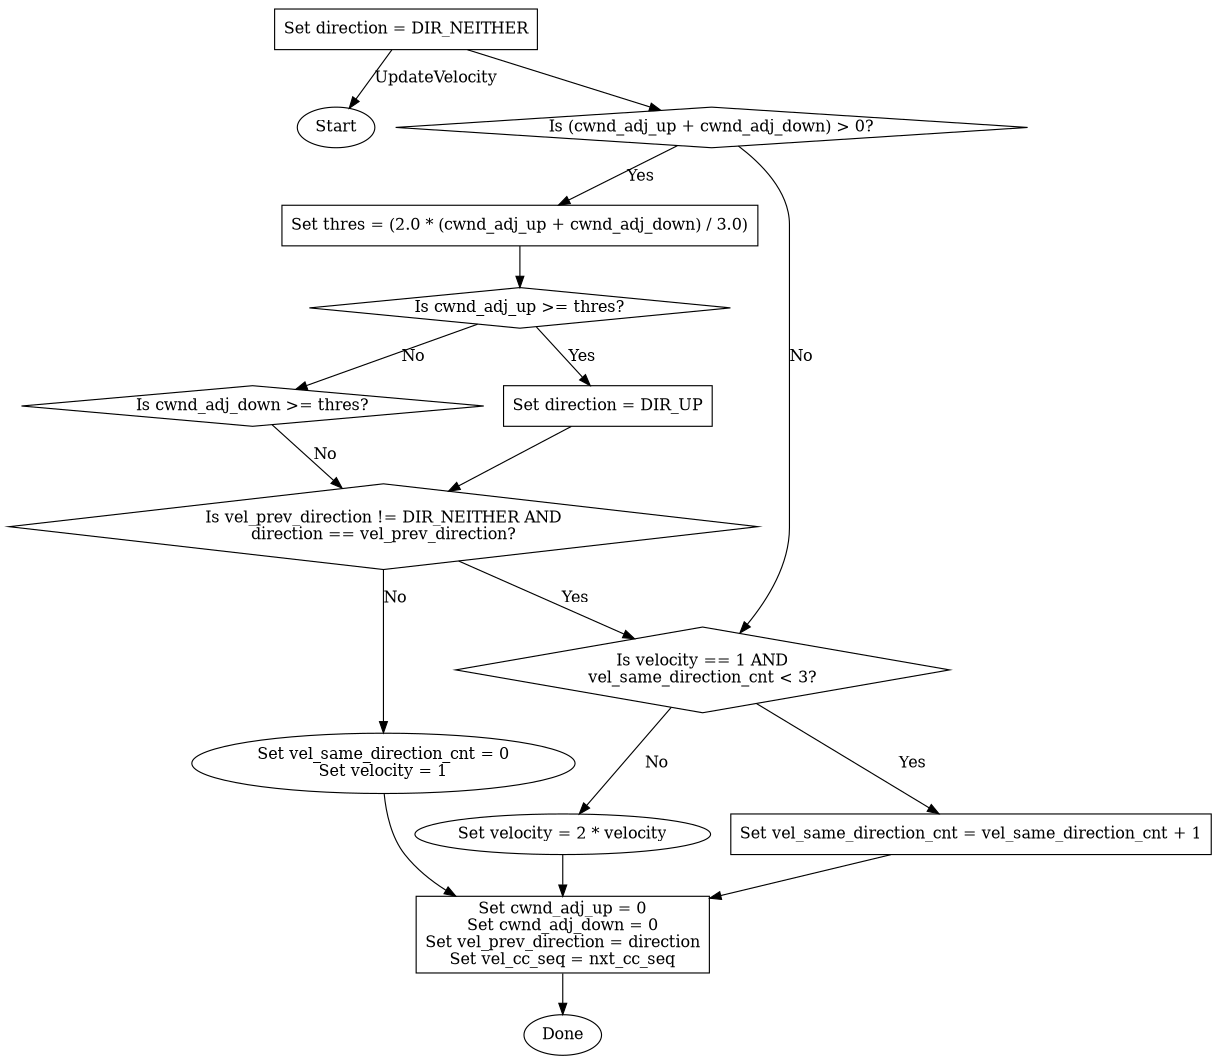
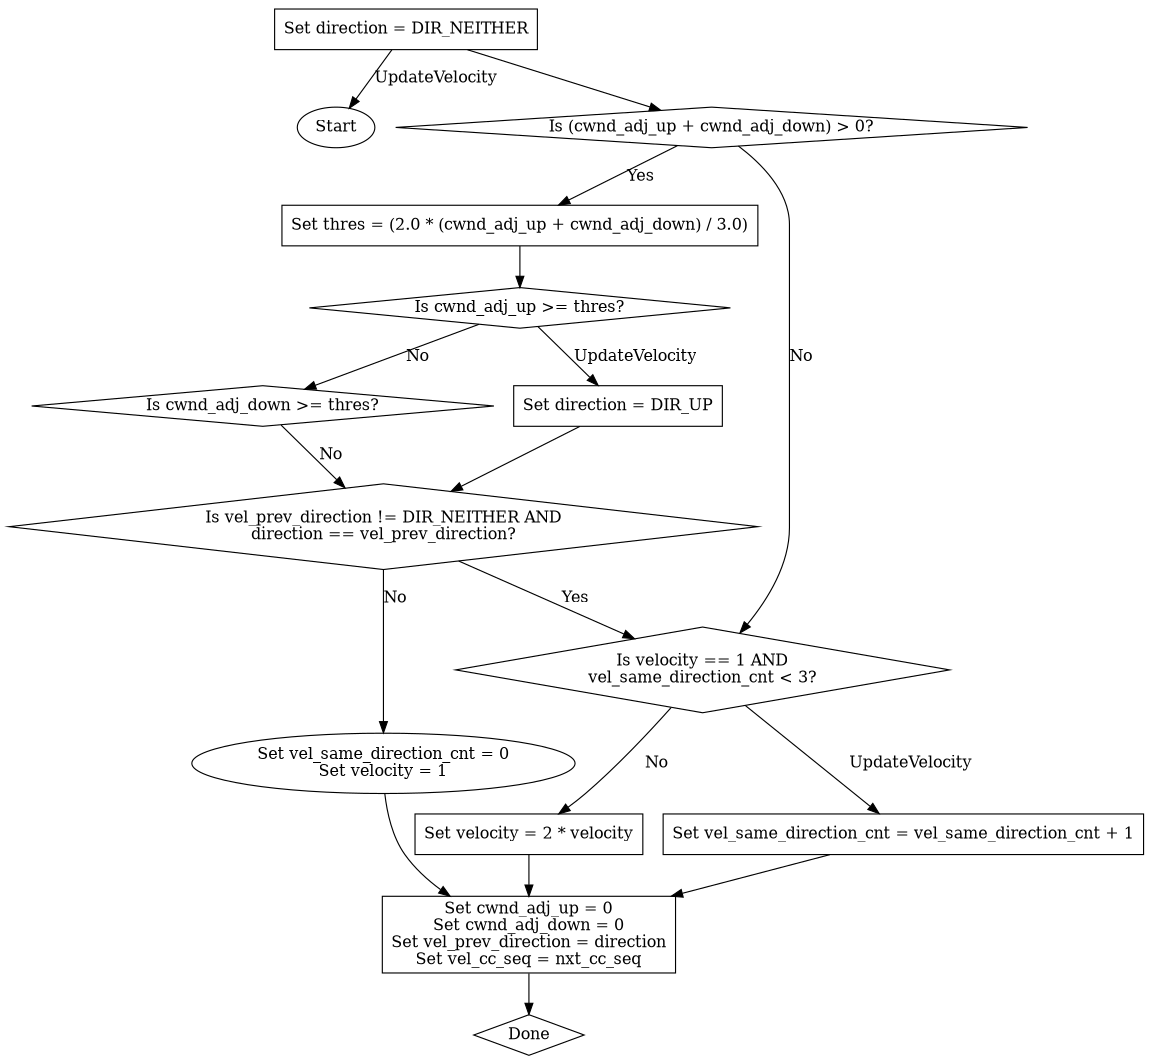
(582, 357) -> (636, 357)
(913, 763) -> (911, 763)
(563, 834) -> (529, 834)
(563, 1035) -> (529, 1035)
